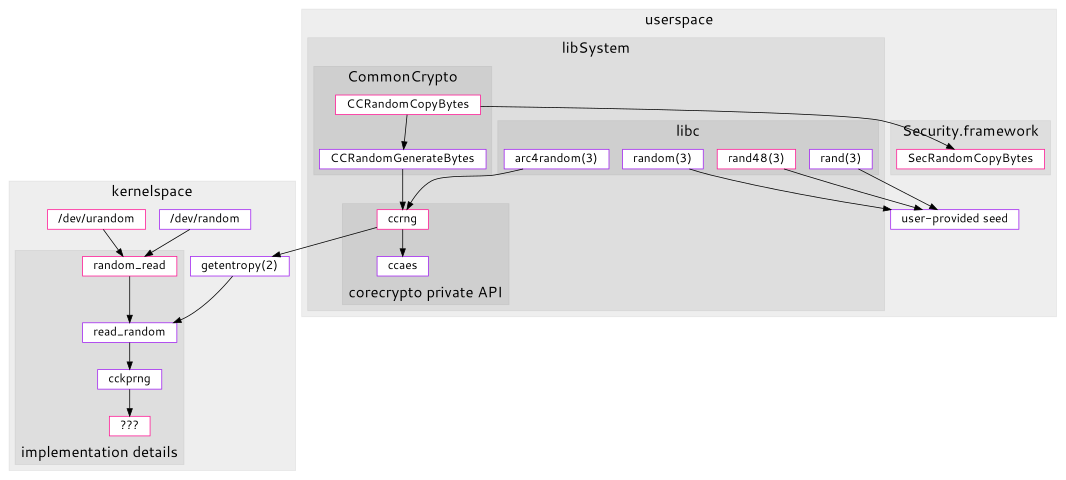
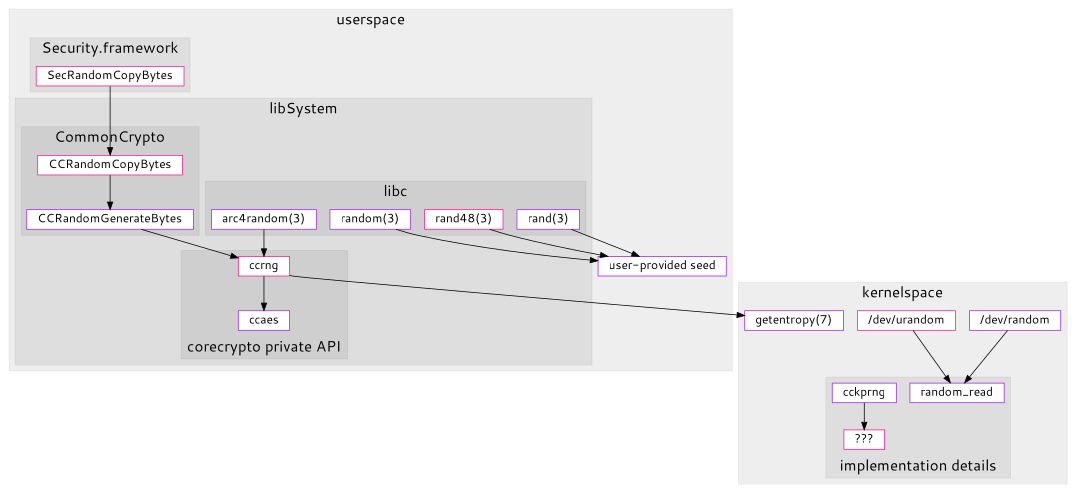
(717, 111) -> (110, 117)
(130, 266) -> (957, 393)
(240, 266) -> (794, 321)
(130, 333) -> none
